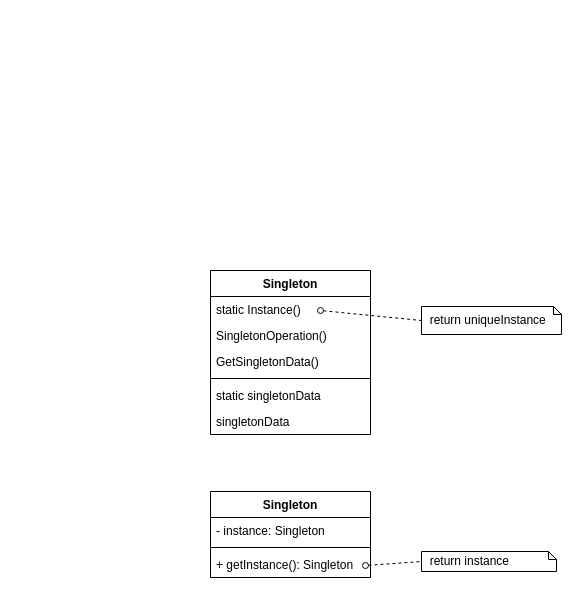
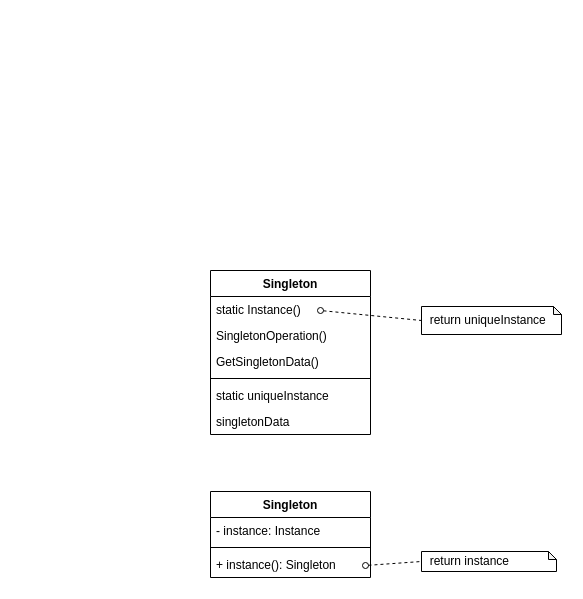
(277, 396) -> (282, 396)
(277, 531) -> (277, 531)
(296, 565) -> (284, 565)
